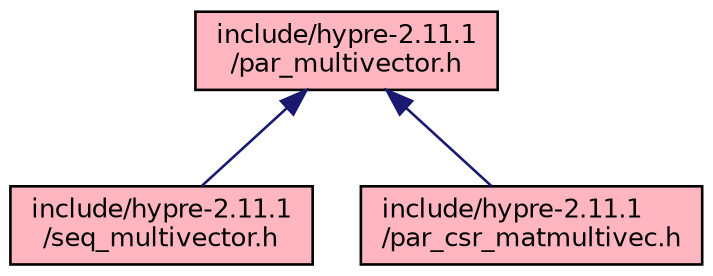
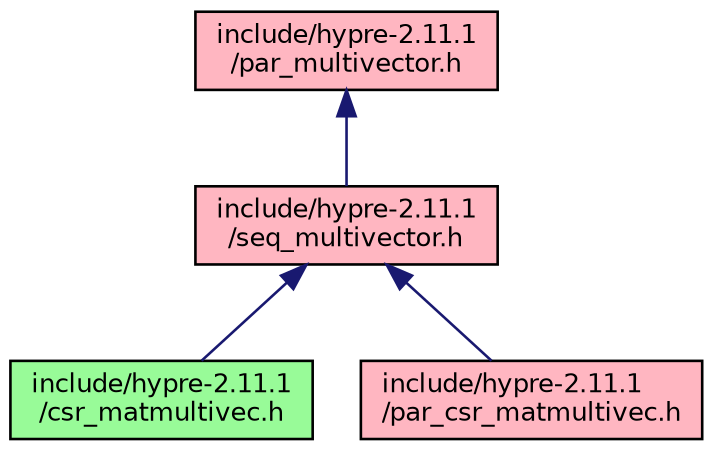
(449, 147) -> (449, 322)
none -> (162, 400)
